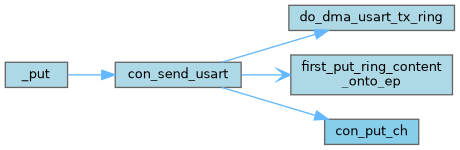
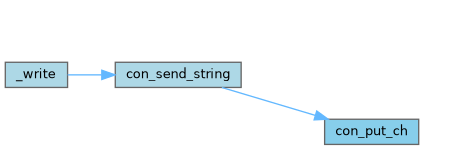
(372, 18) -> none
(36, 75) -> (36, 75)
(178, 75) -> (178, 75)
(372, 75) -> none
